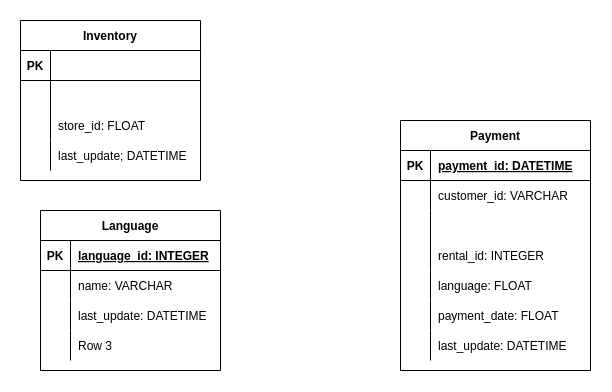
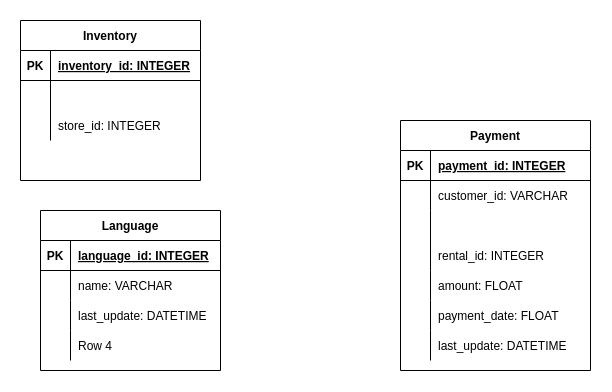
none -> (126, 66)
(104, 126) -> (110, 126)
(126, 156) -> none
(501, 166) -> (497, 166)
(484, 286) -> (479, 286)
(93, 346) -> (93, 346)
